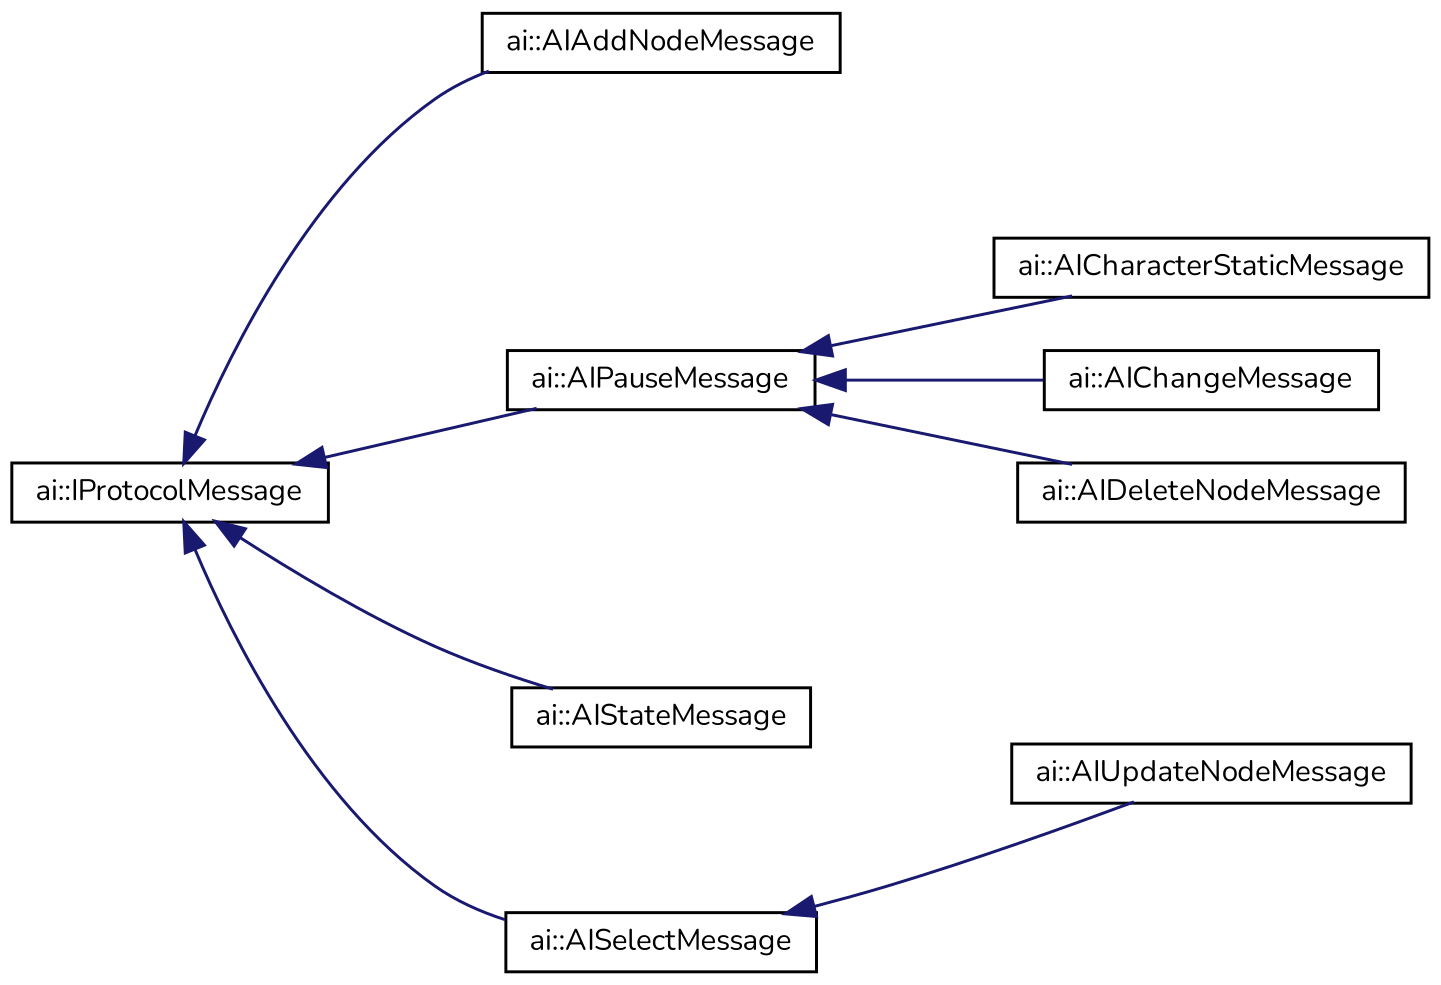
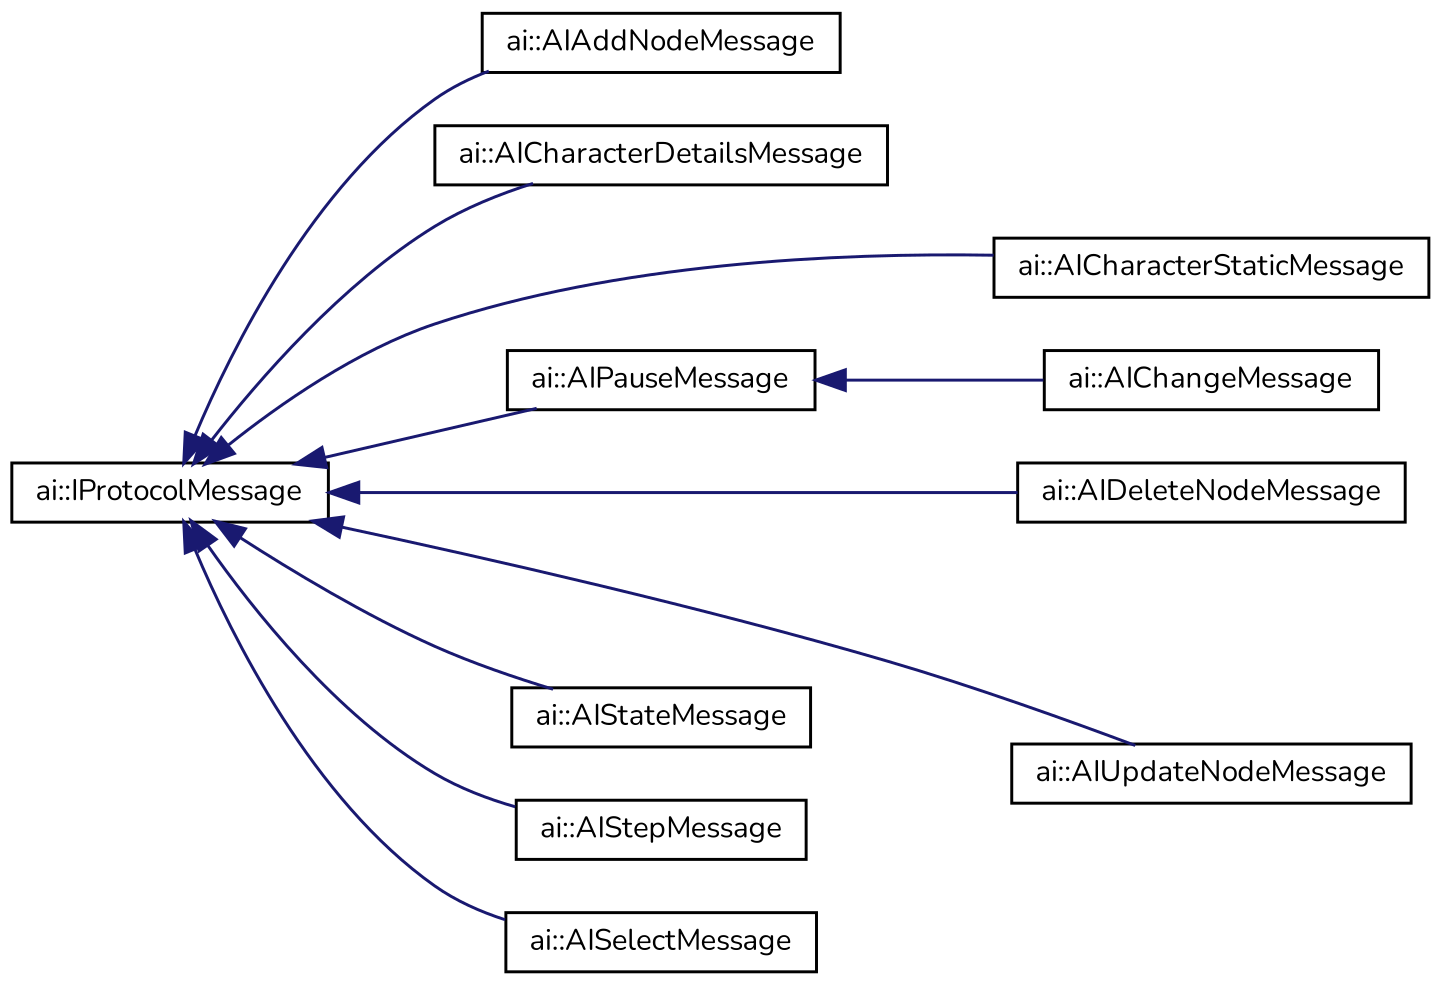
none -> (661, 155)
(952, 321) -> (592, 285)
(952, 440) -> (688, 493)
none -> (661, 830)
(976, 858) -> (743, 621)
